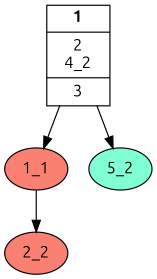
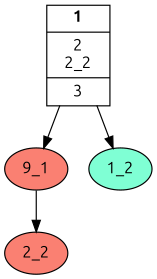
(78, 63) -> (78, 63)
(36, 169) -> (36, 169)
(120, 169) -> (120, 169)
